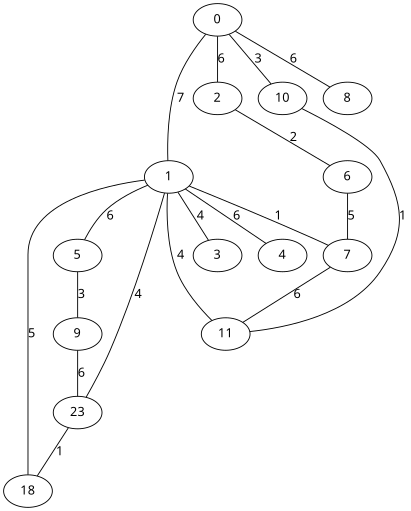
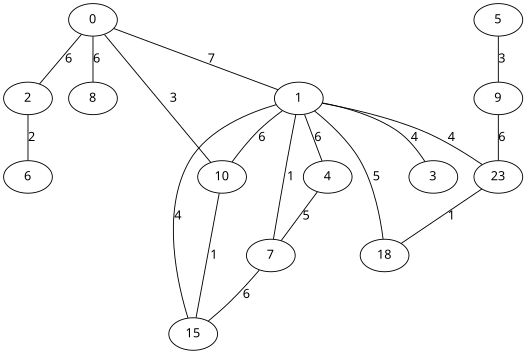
(111, 206) -> (255, 134)
(348, 216) -> (299, 216)
(226, 334) -> (193, 334)
